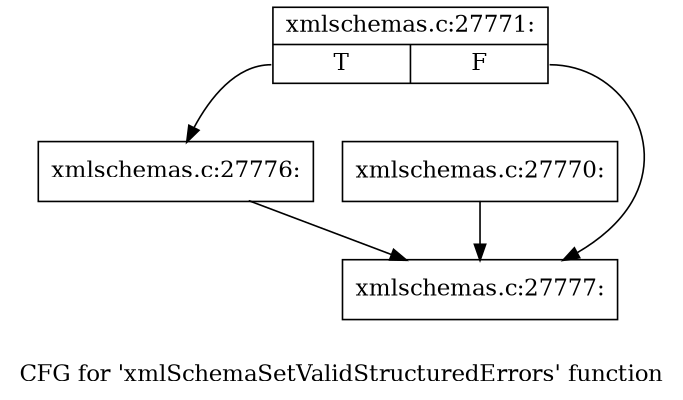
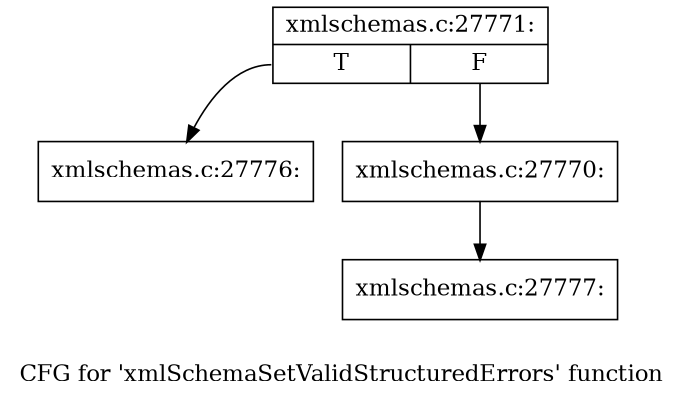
(643, 145) -> (480, 104)
(320, 228) -> none
